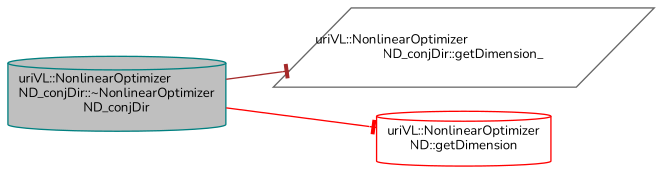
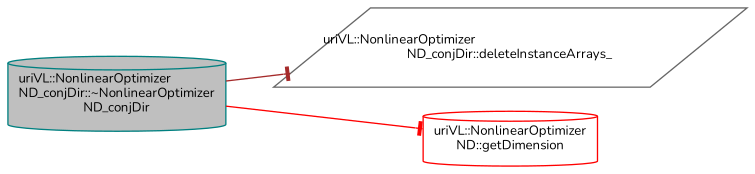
(464, 48) -> (510, 48)
